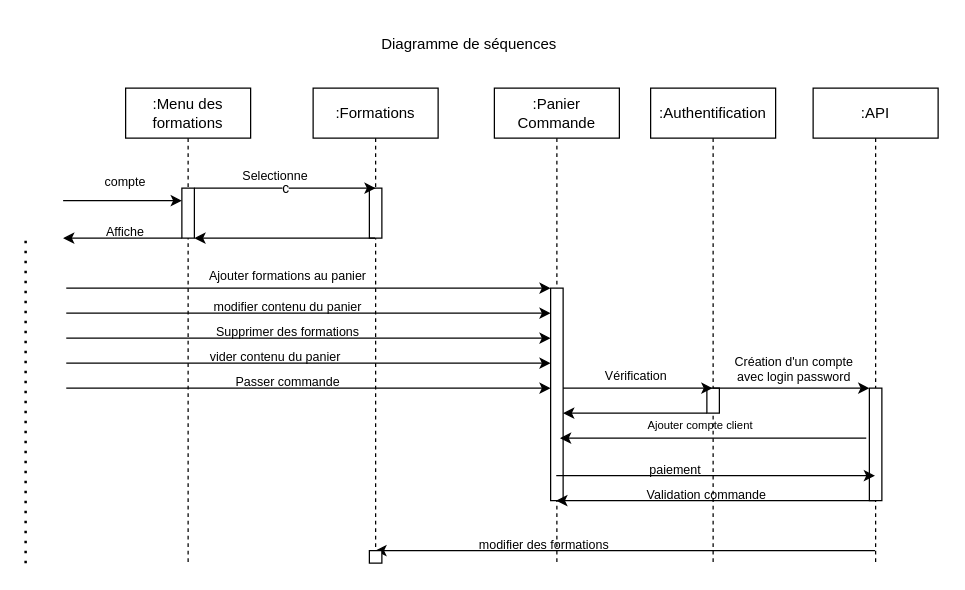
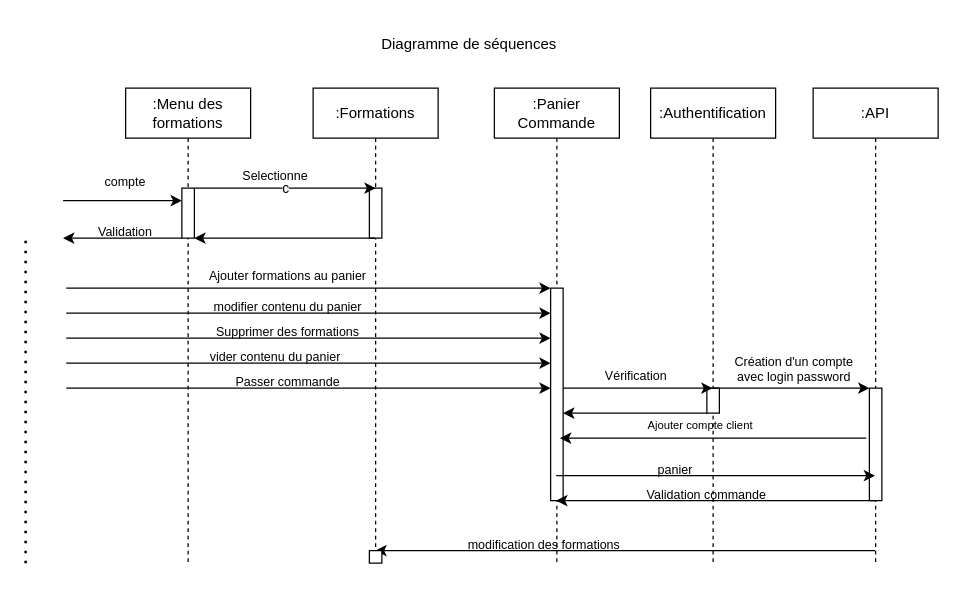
(126, 232) -> (126, 232)
(676, 469) -> (676, 469)
(544, 544) -> (544, 544)
